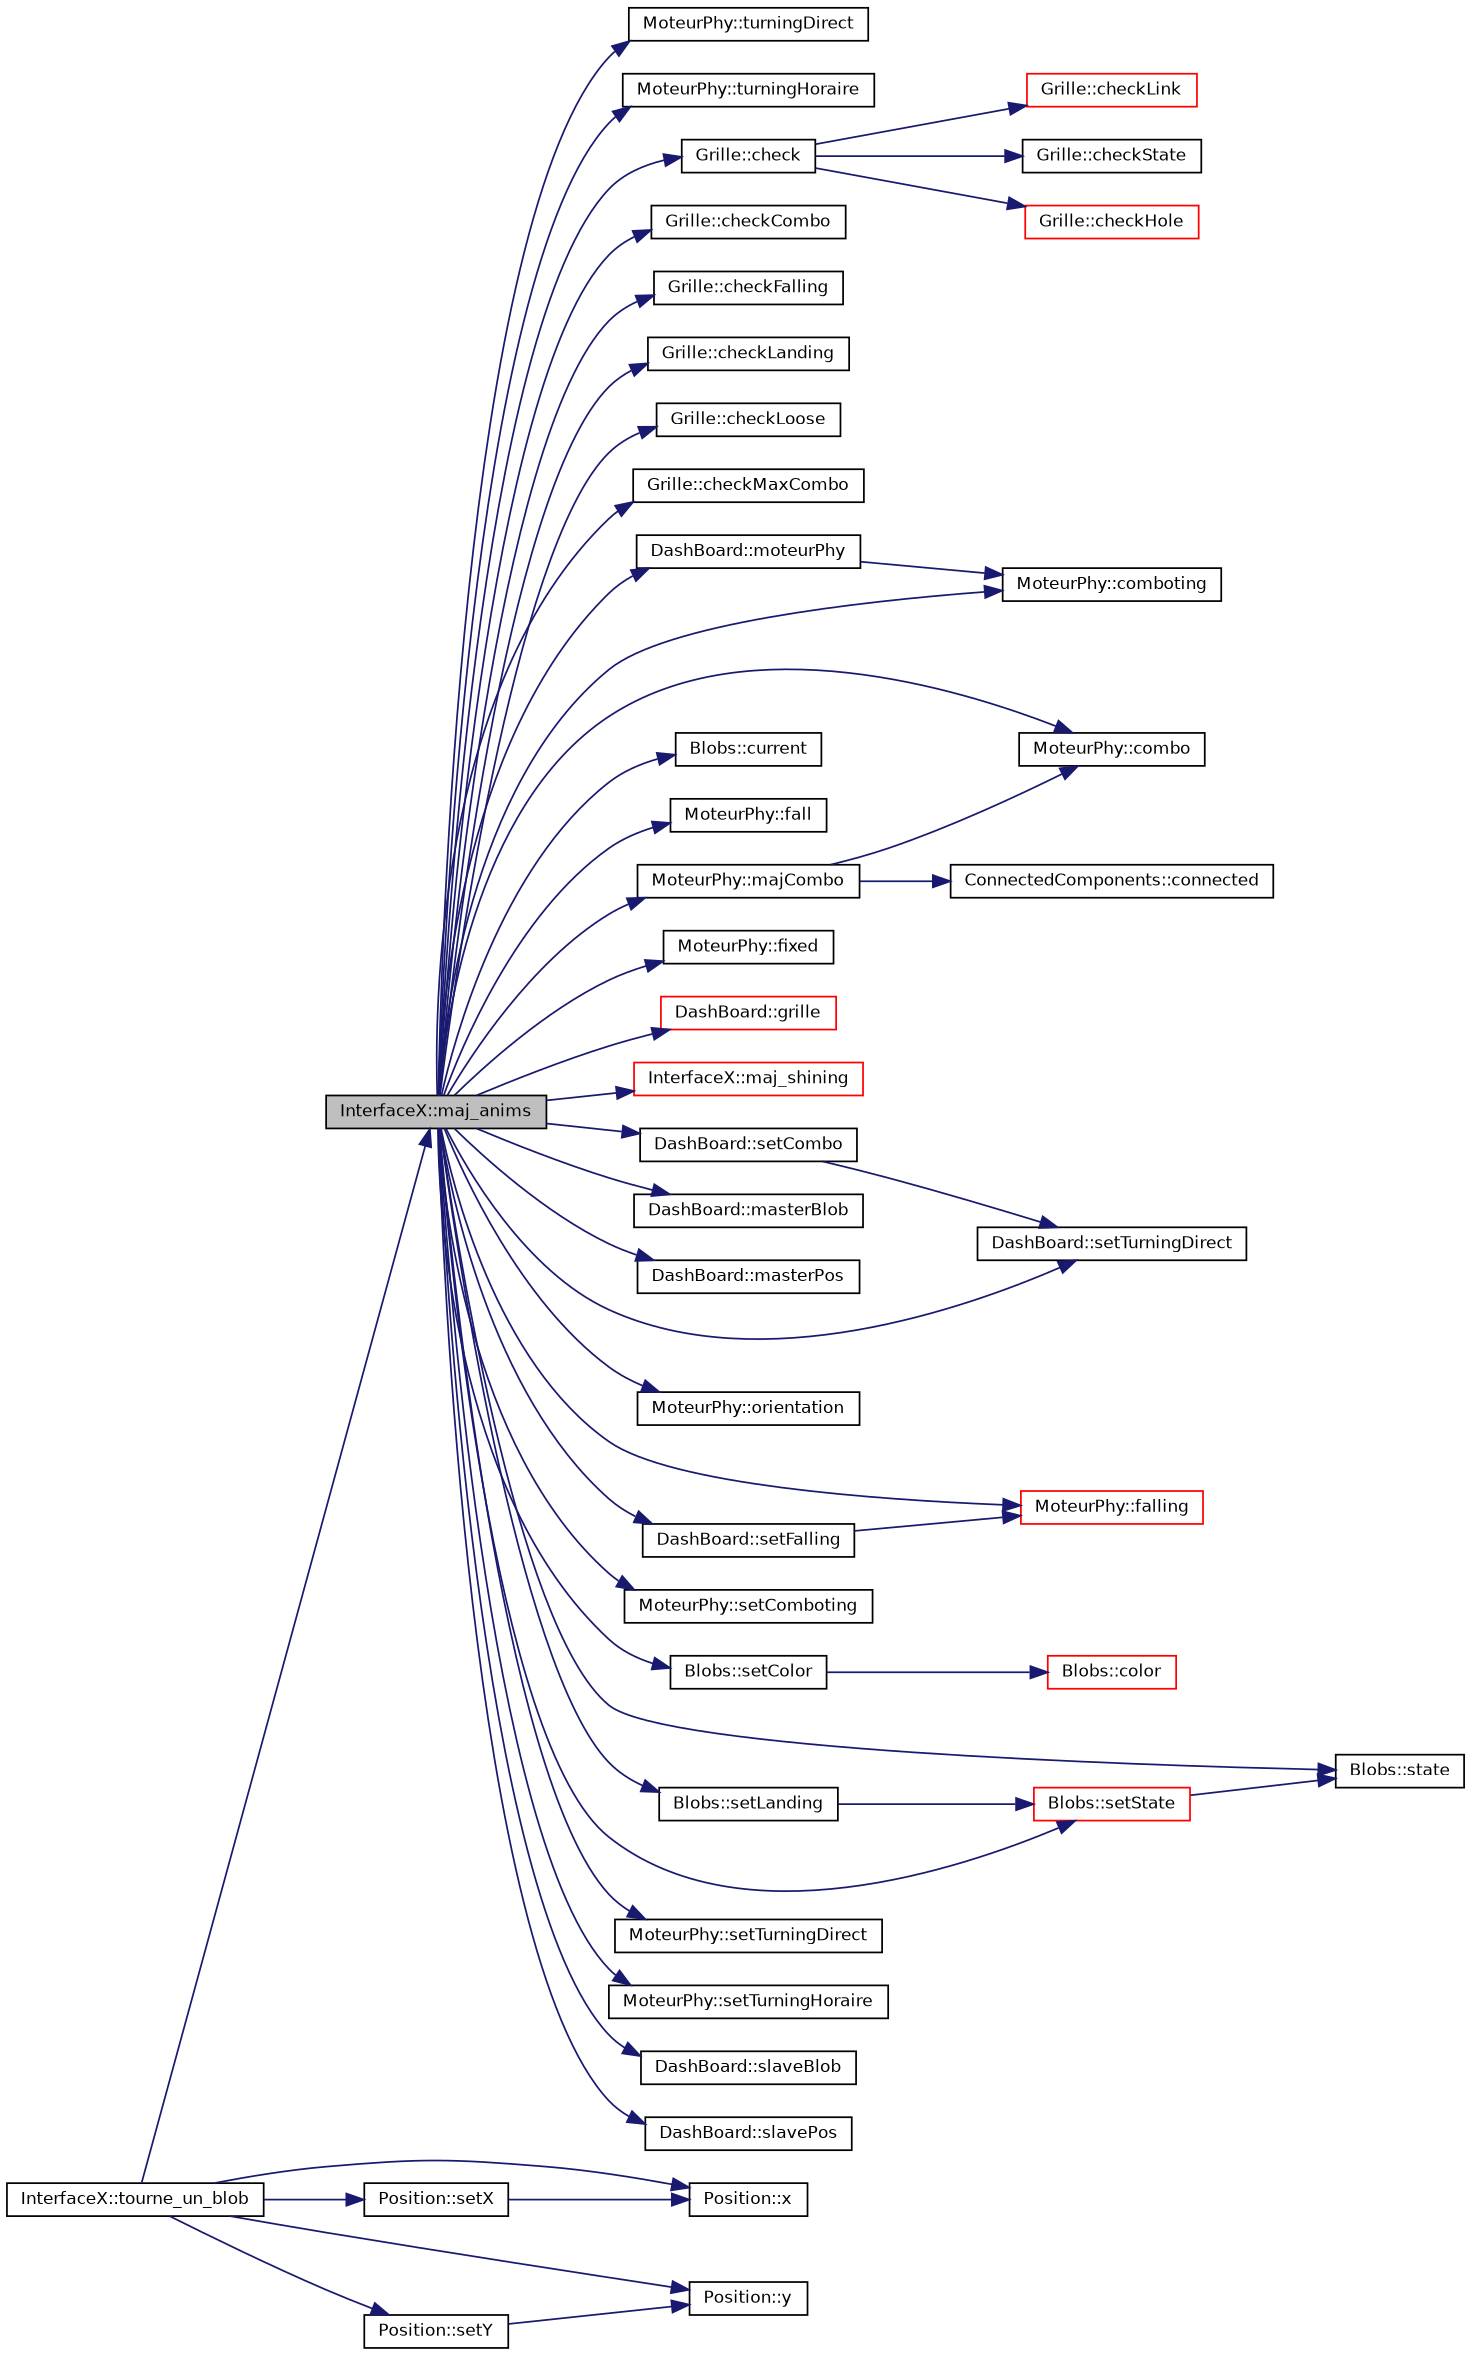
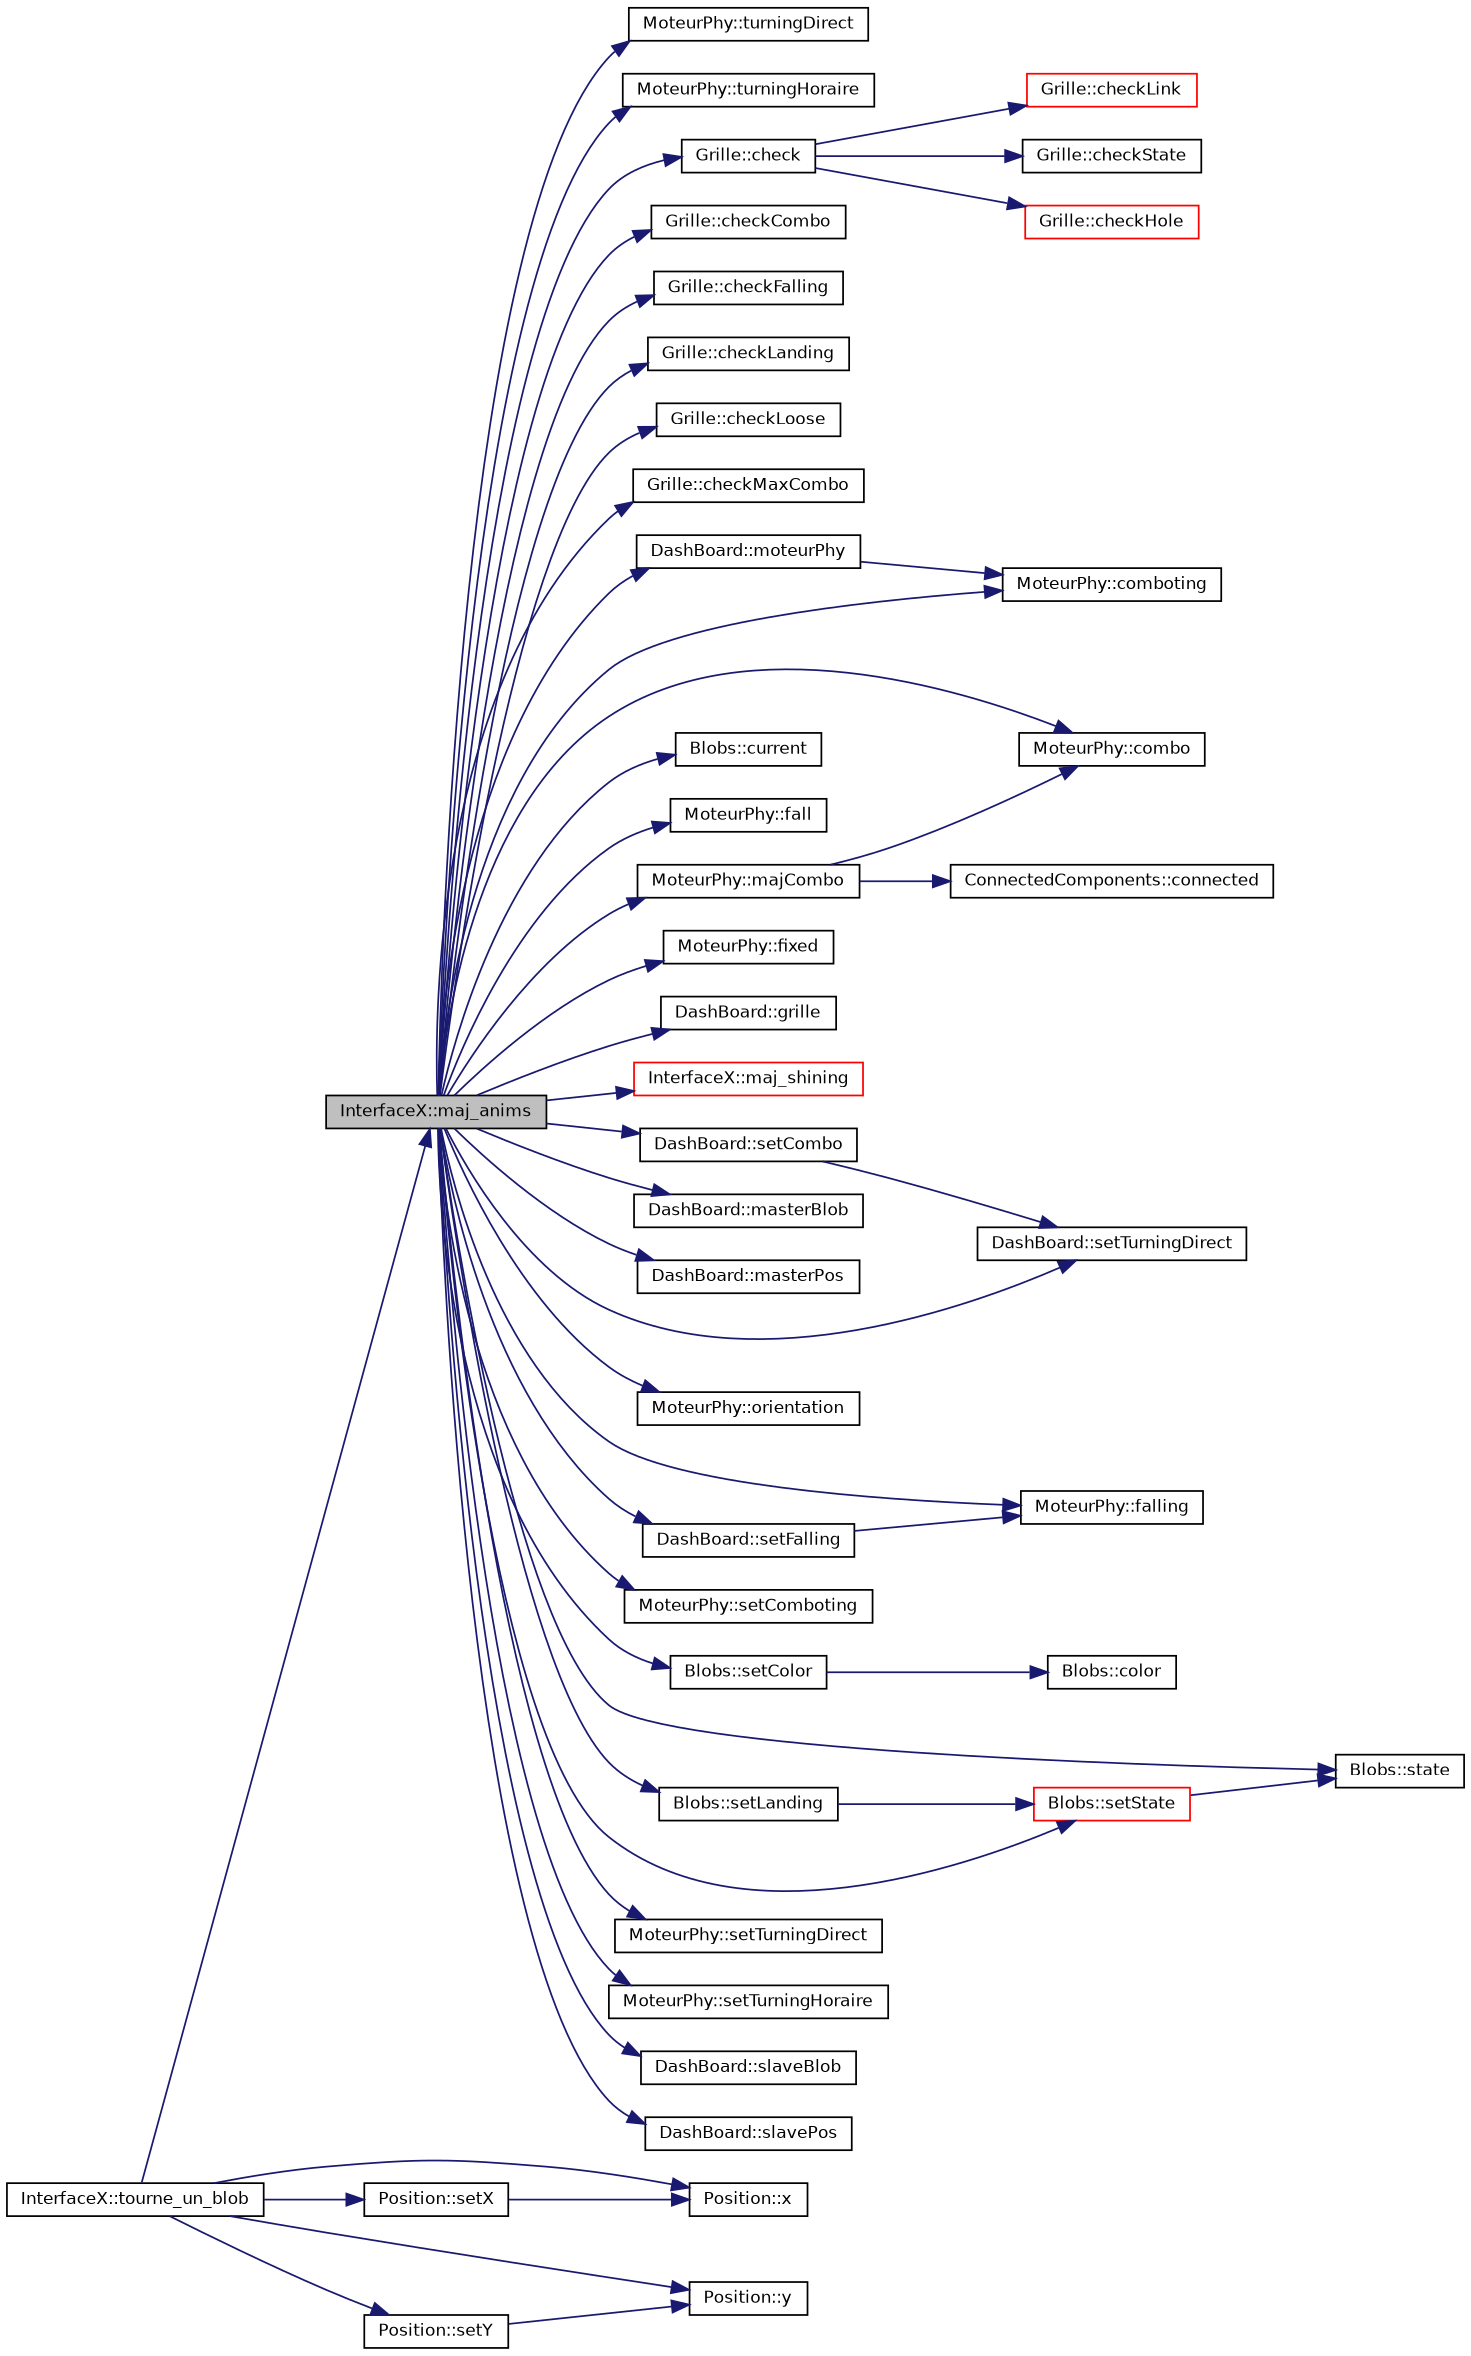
(749, 1013) -> (749, 1013)
(1112, 1507) -> (1112, 1507)
(1112, 1672) -> (1112, 1672)
